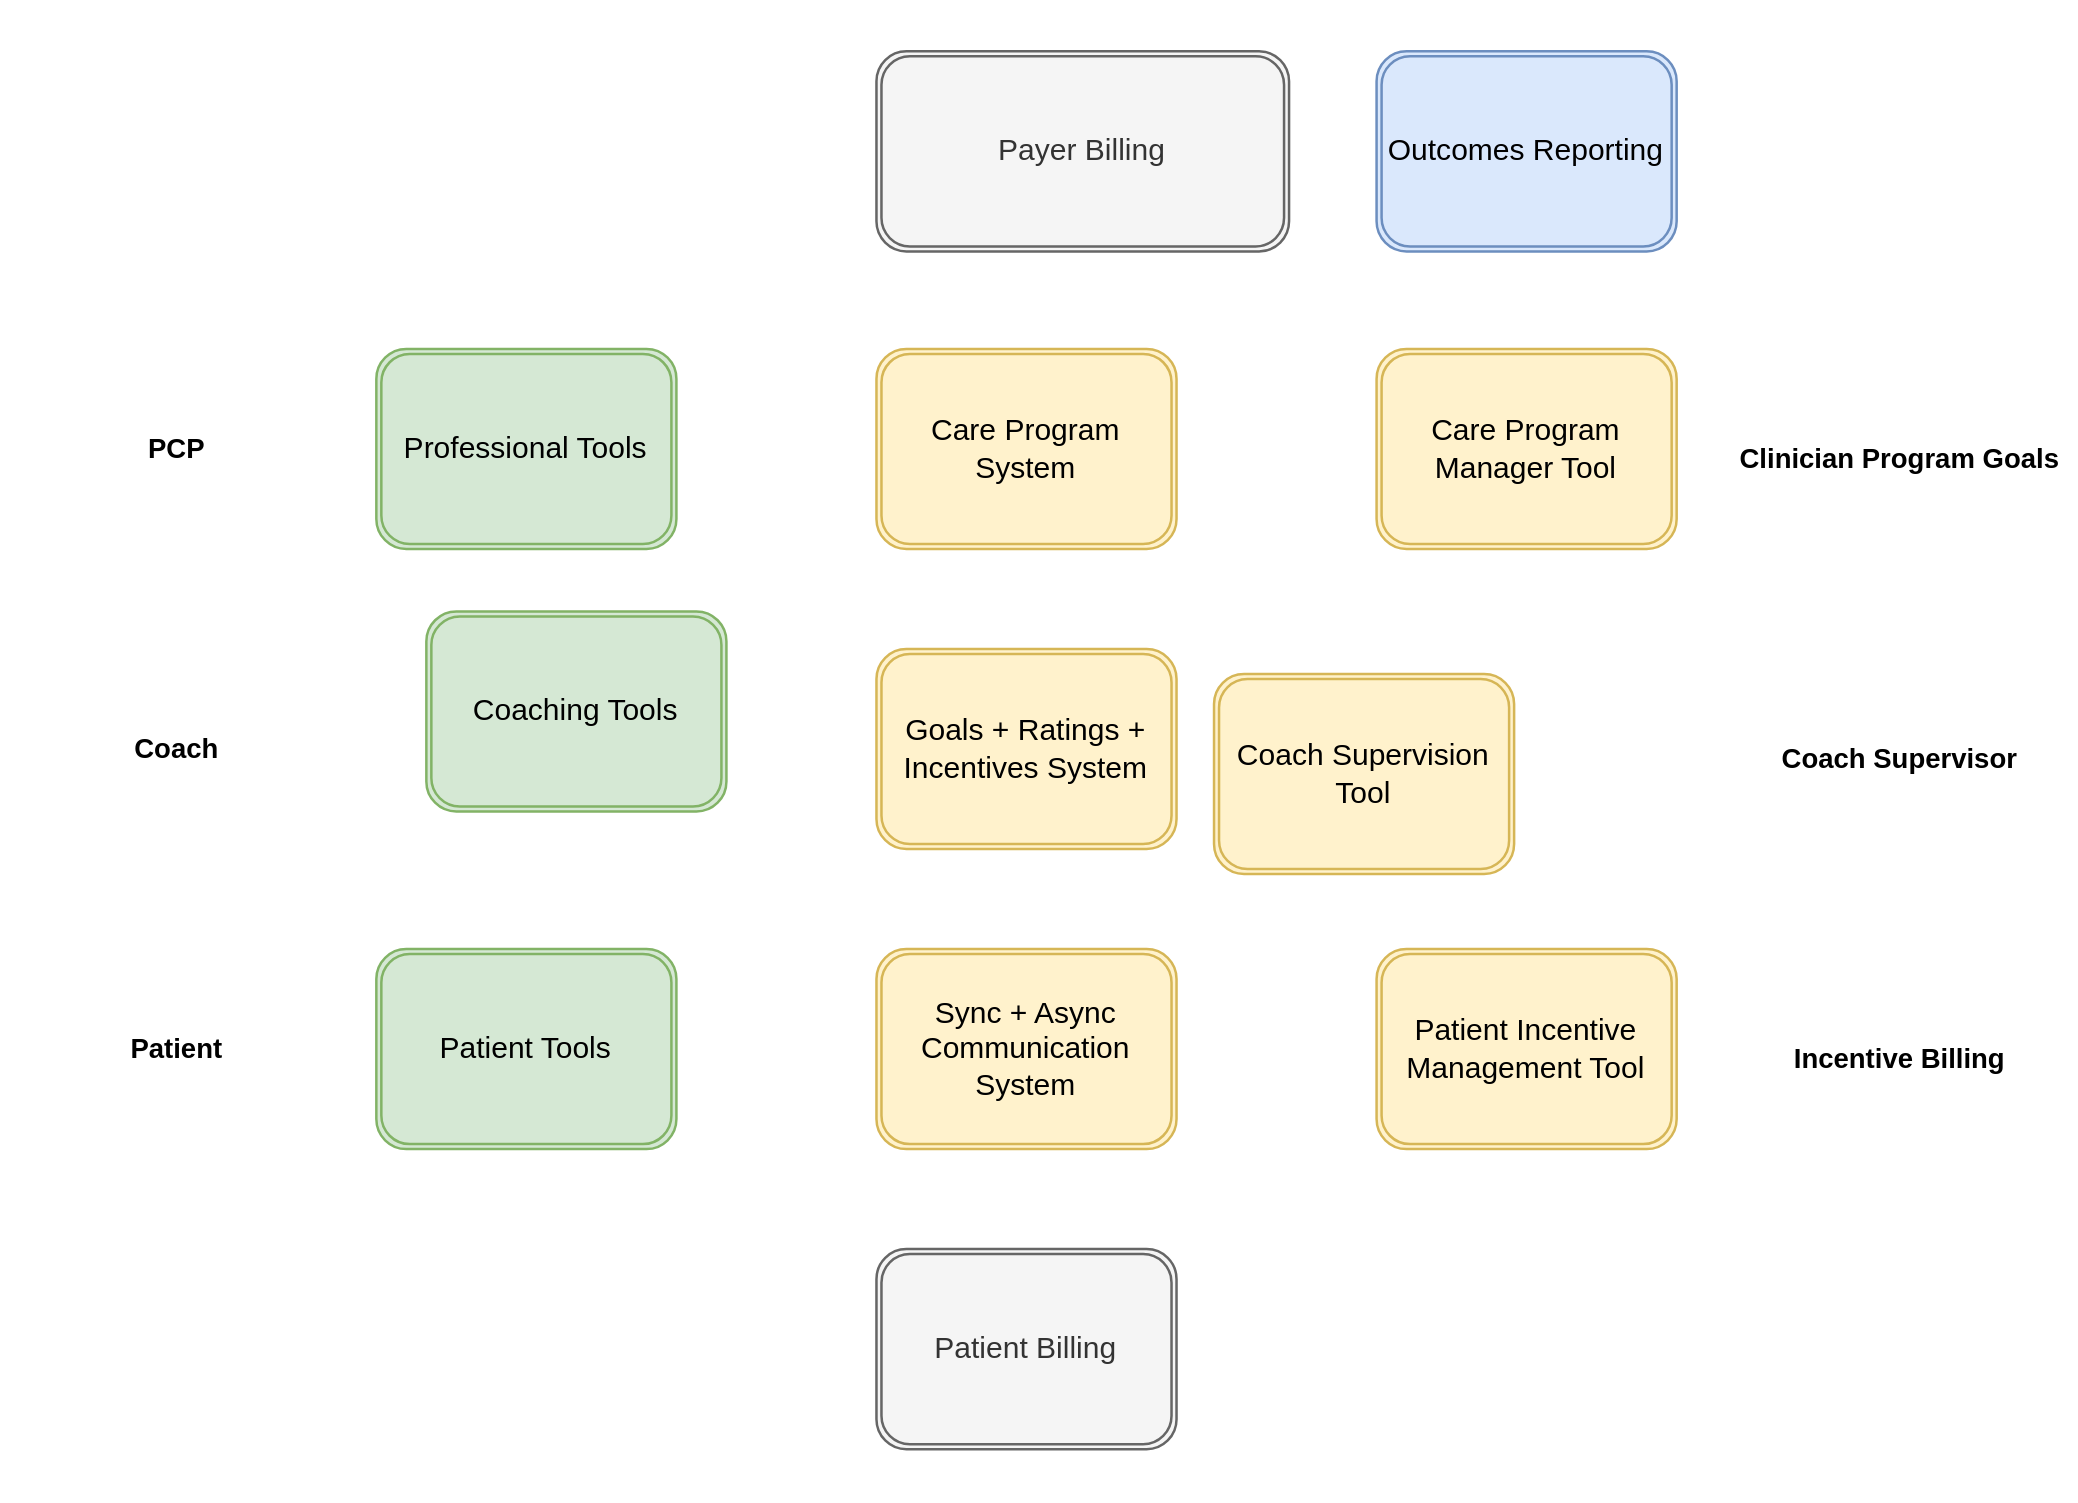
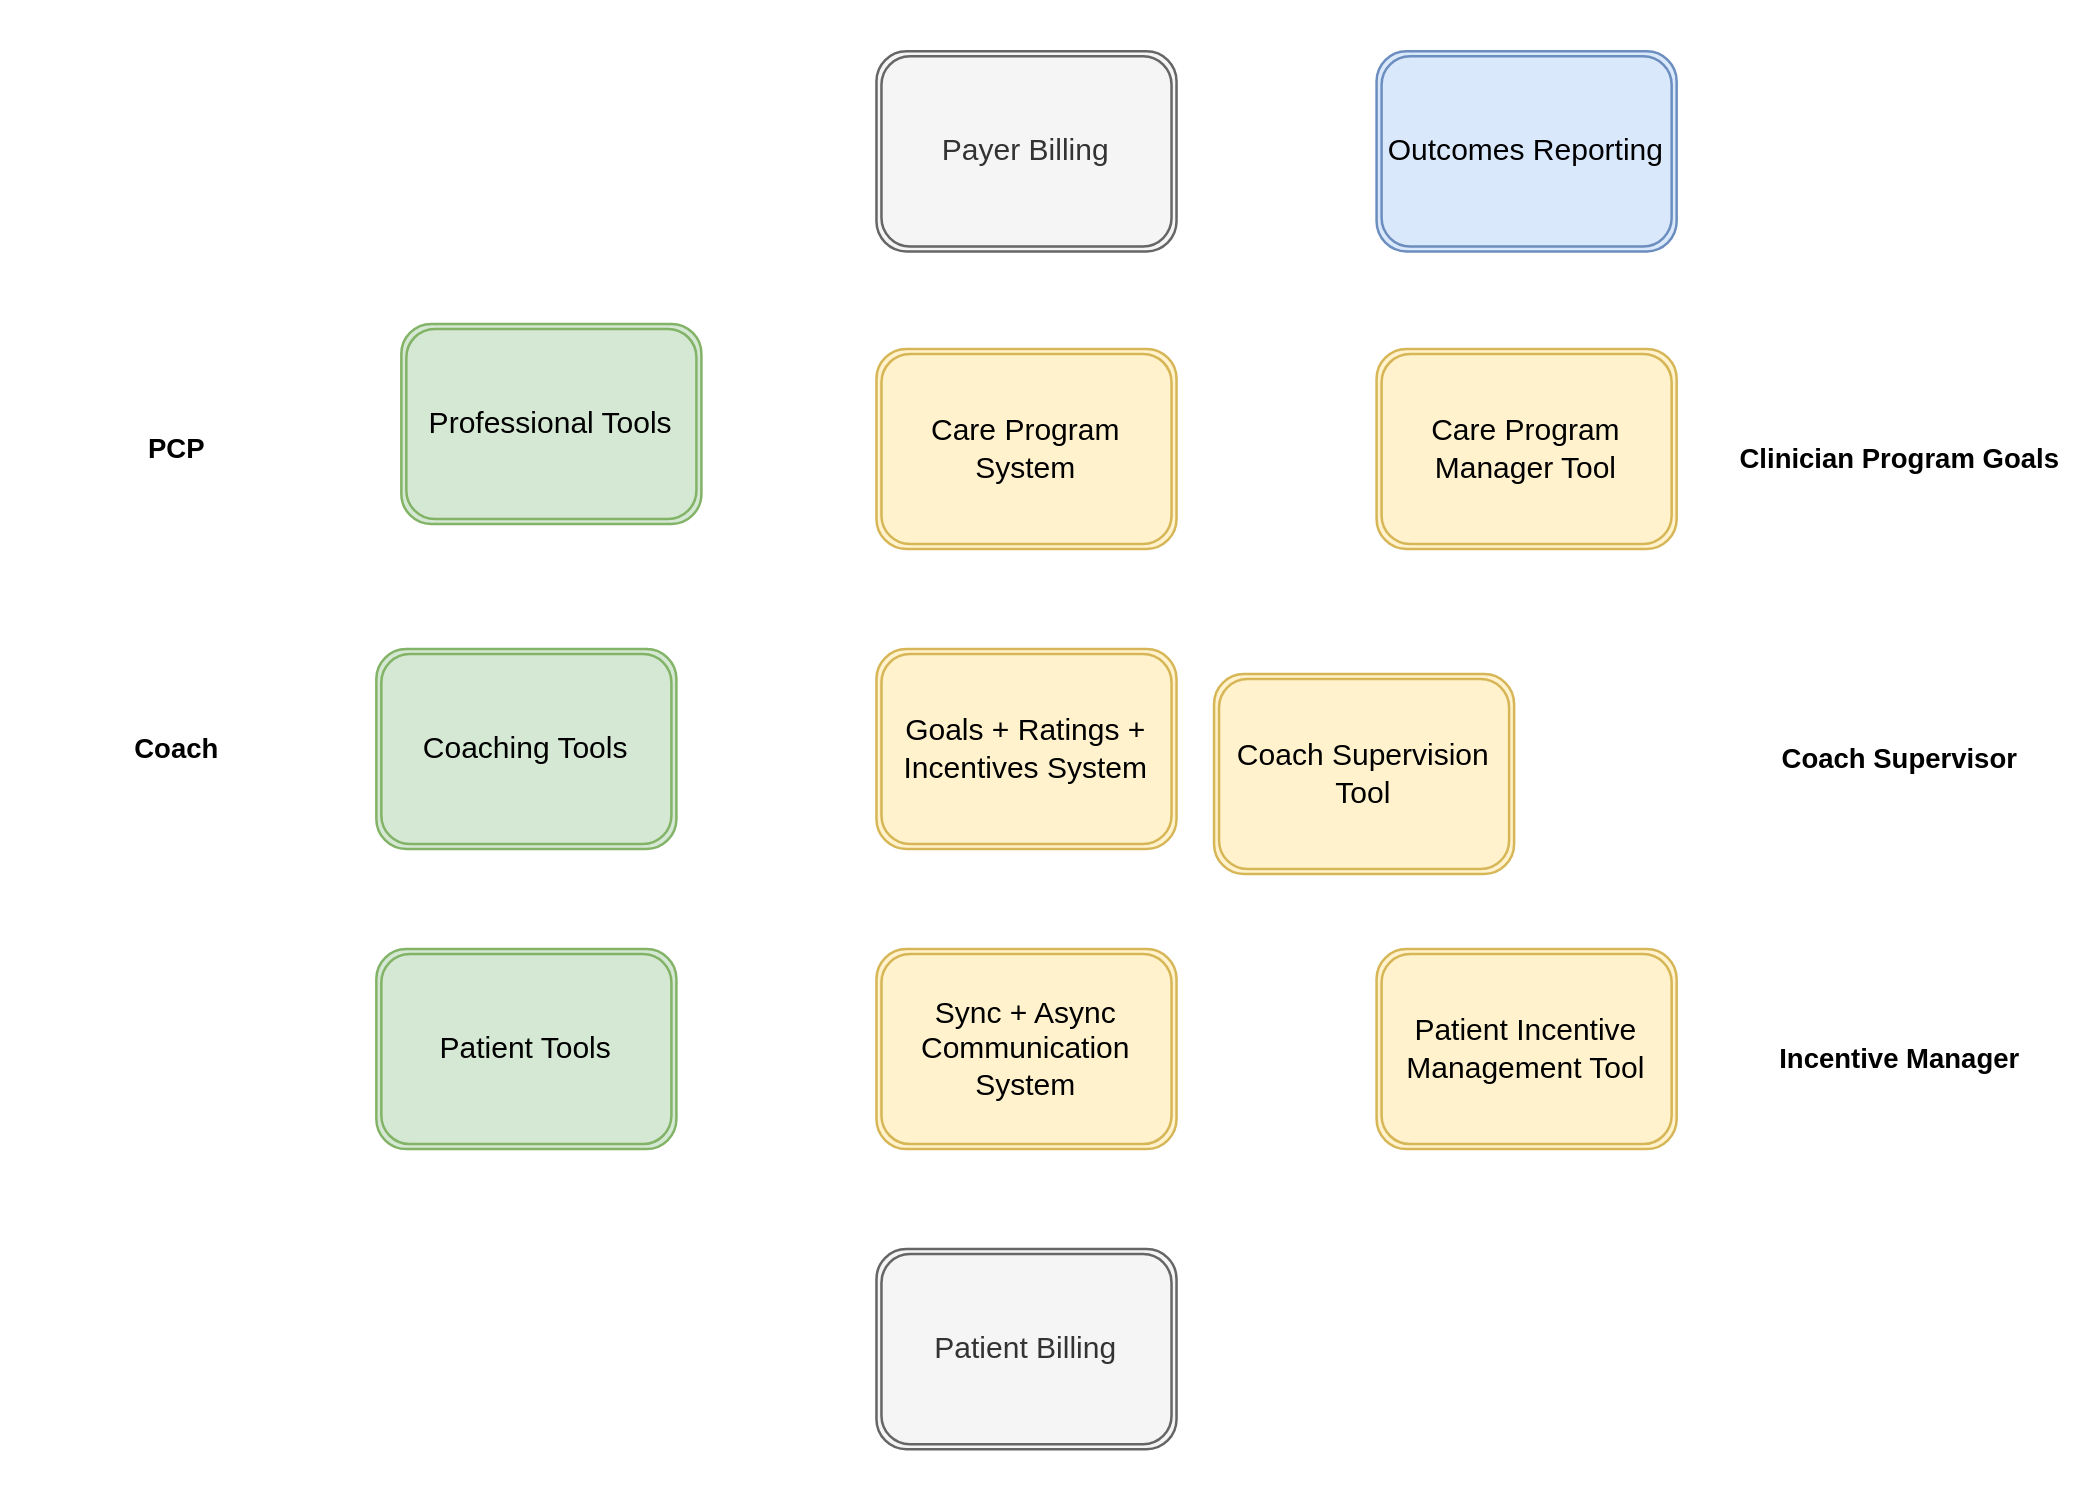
(1083, 151) -> (1026, 151)
(526, 449) -> (551, 424)
(576, 711) -> (526, 749)
(176, 1049) -> none
(1900, 1049) -> (1900, 1049)
